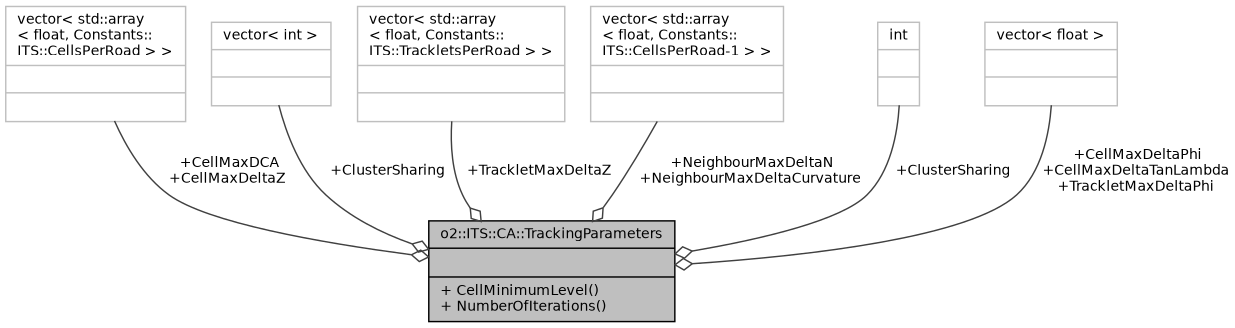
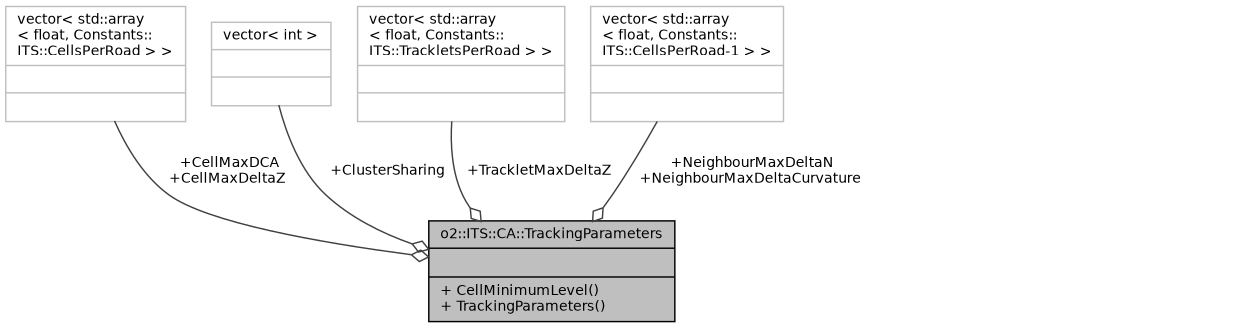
(899, 64) -> none
(1051, 64) -> none
(524, 306) -> (523, 306)
